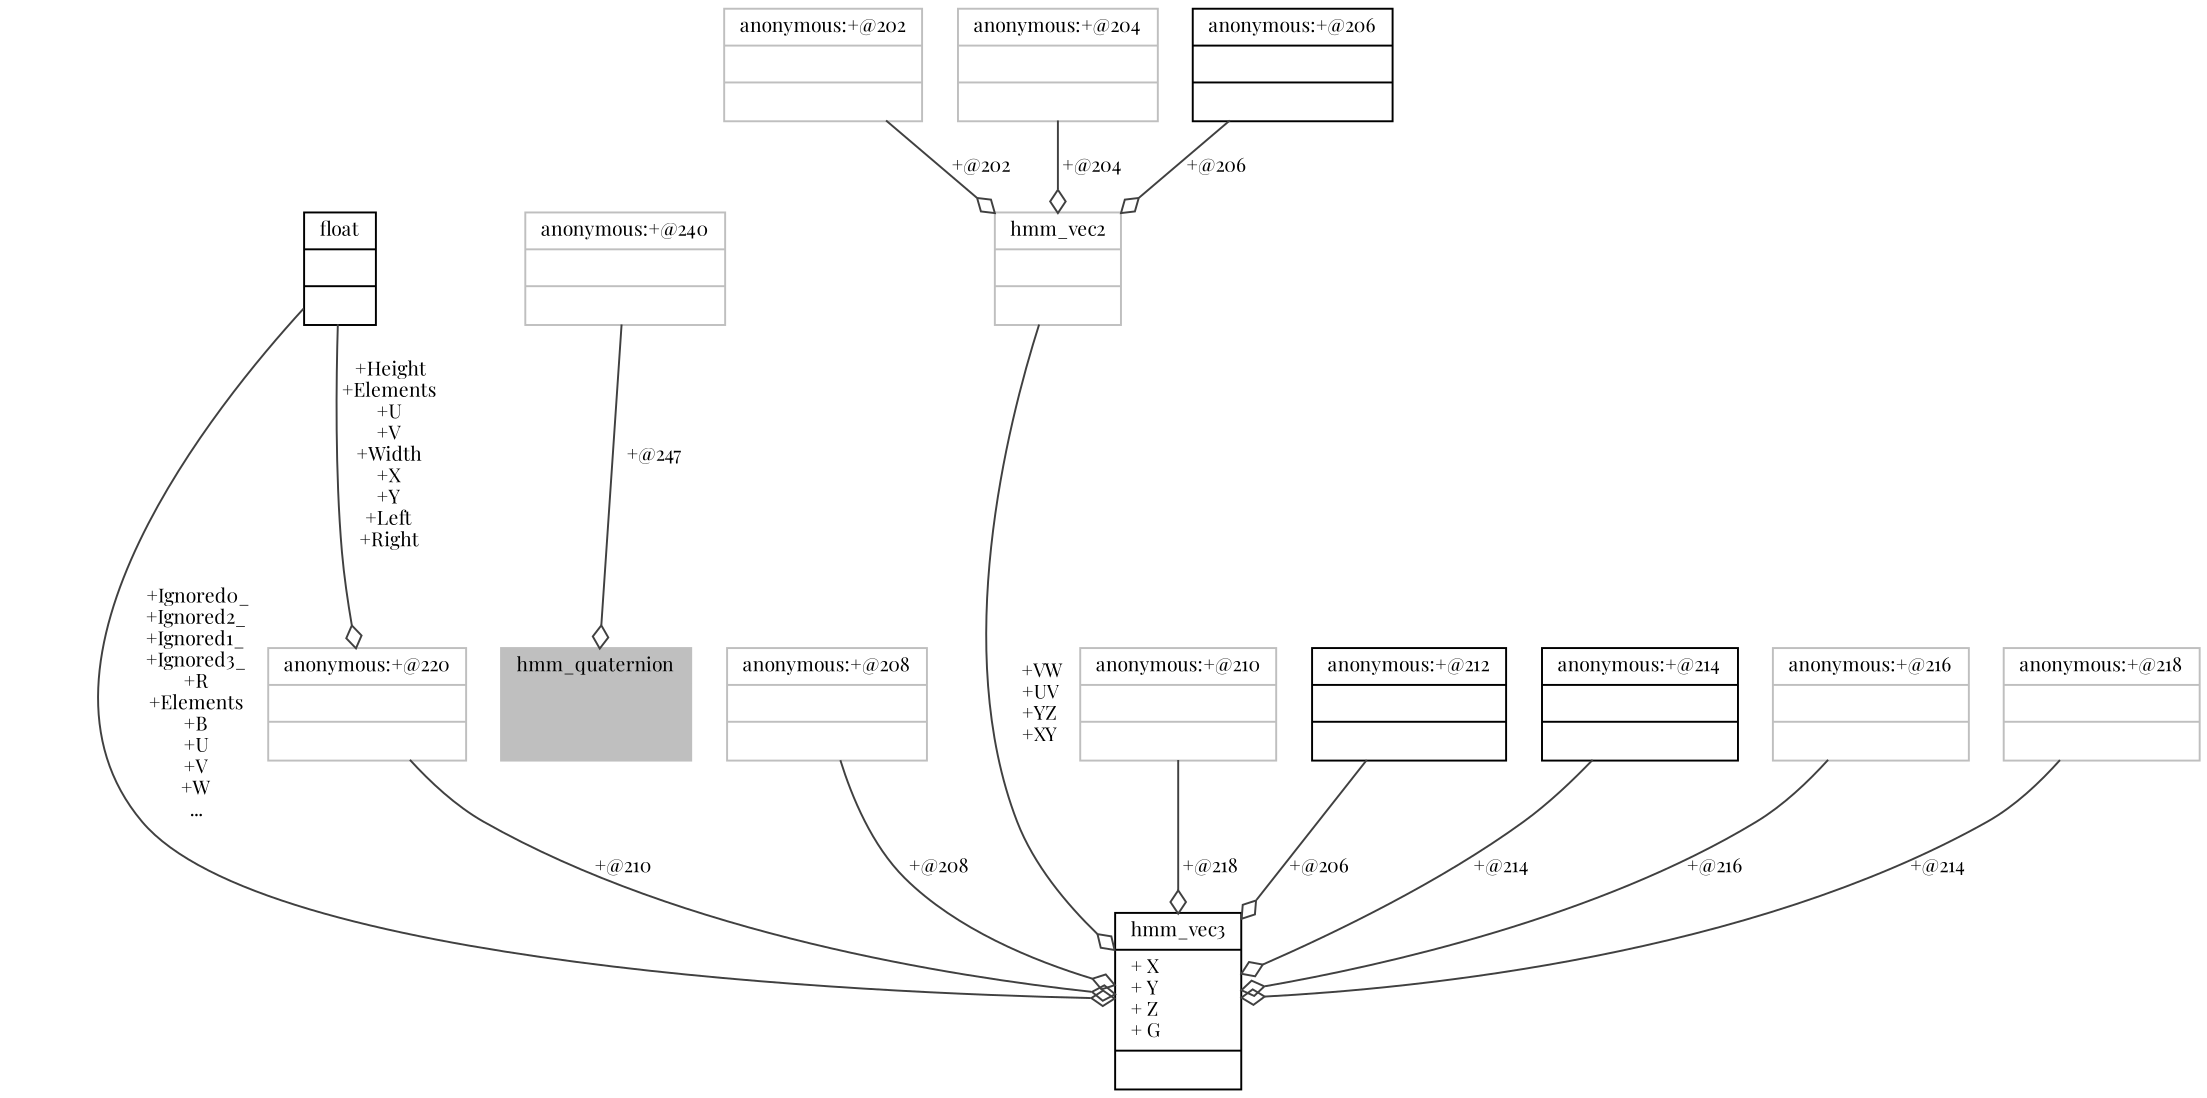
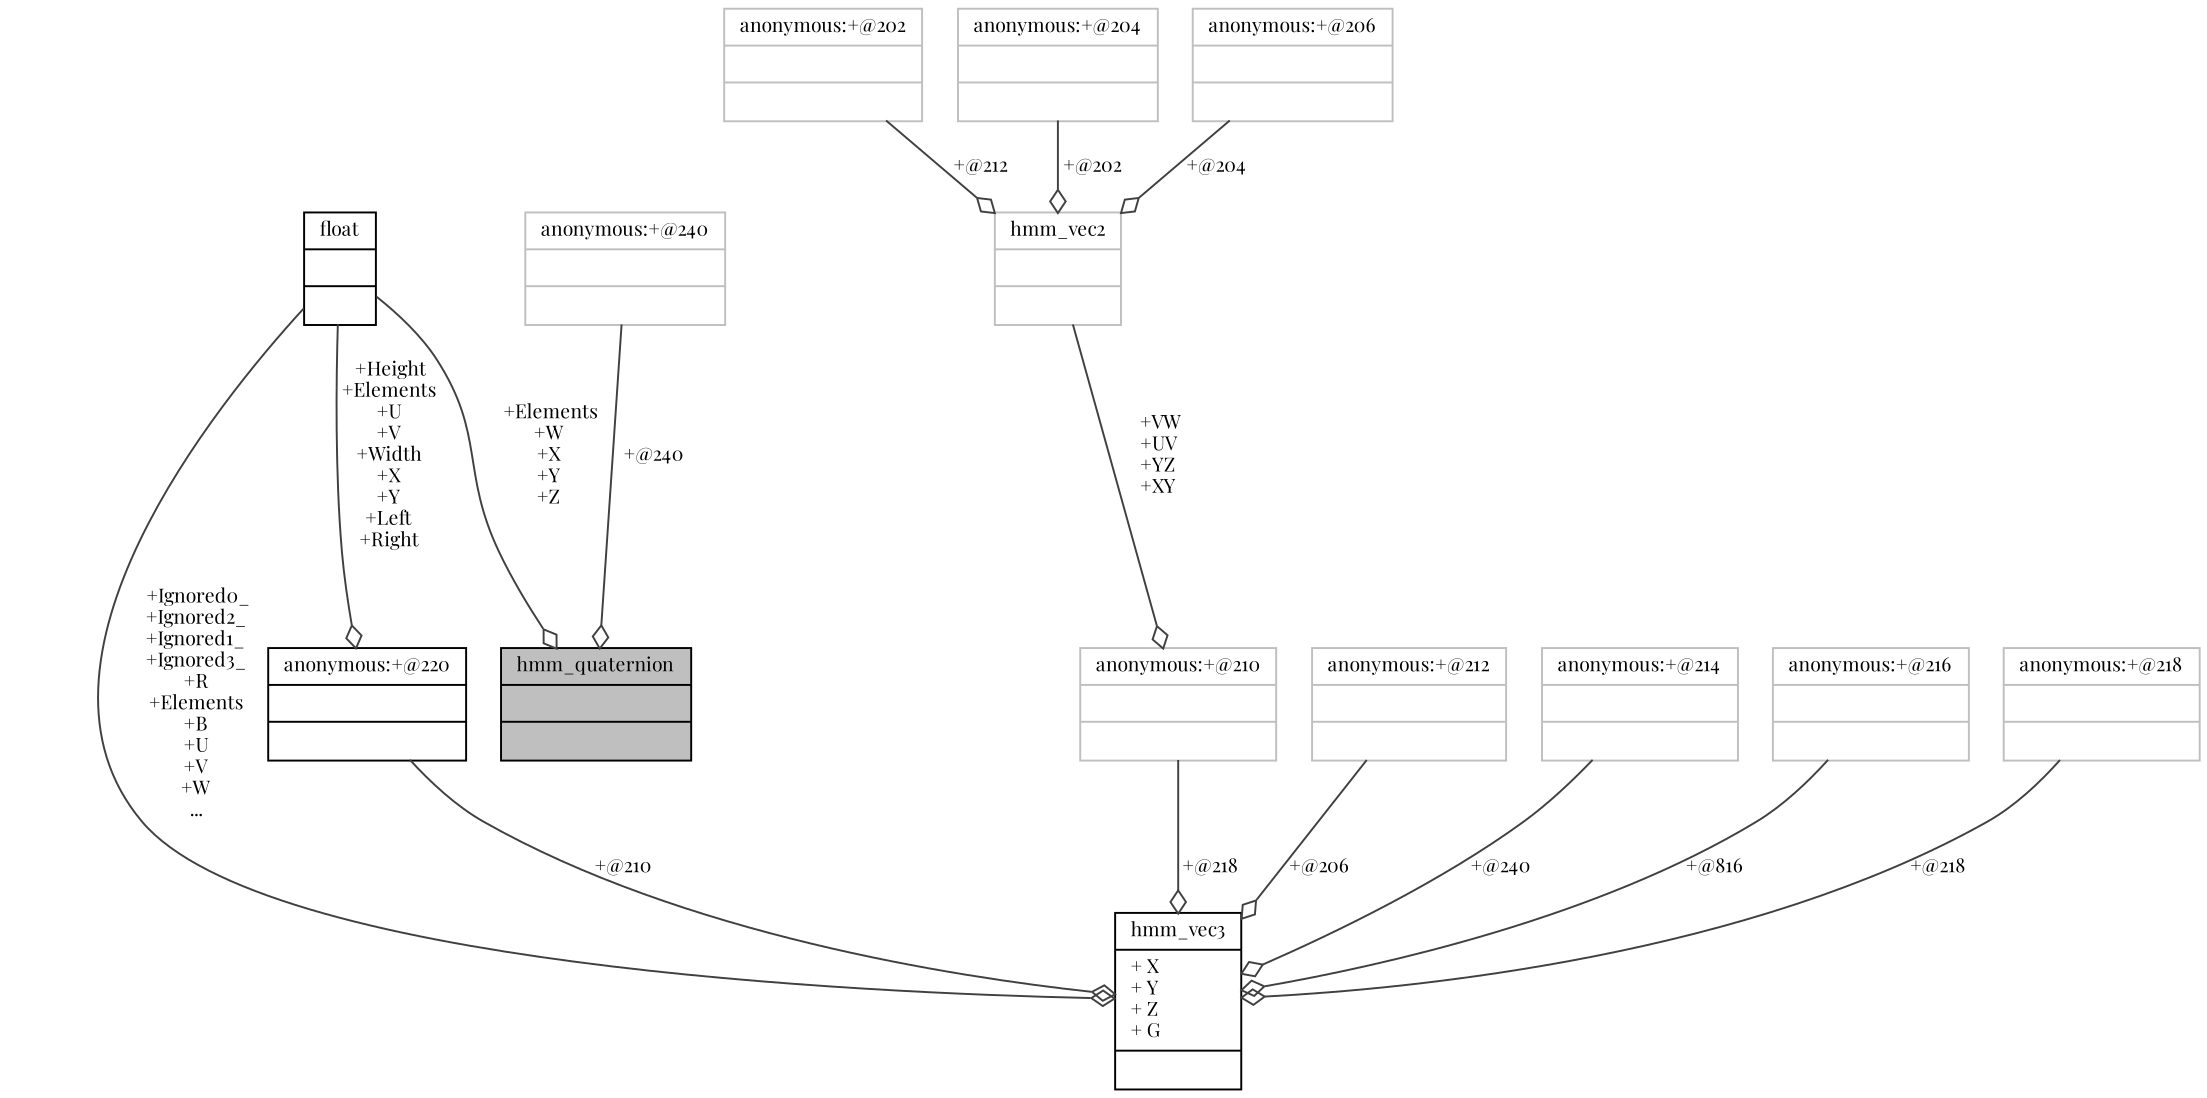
(1293, 65) -> (1293, 65)
(979, 167) -> (979, 167)
(1091, 167) -> (1091, 167)
(1215, 167) -> (1215, 167)
none -> (472, 455)
(652, 456) -> (652, 456)
(987, 642) -> (1115, 475)
(367, 704) -> (367, 704)
(596, 704) -> (596, 704)
(827, 704) -> none
(1409, 704) -> (1409, 704)
(1640, 704) -> (1640, 704)
(1499, 867) -> (1499, 867)
(1713, 867) -> (1713, 867)
(1936, 867) -> (1936, 867)
